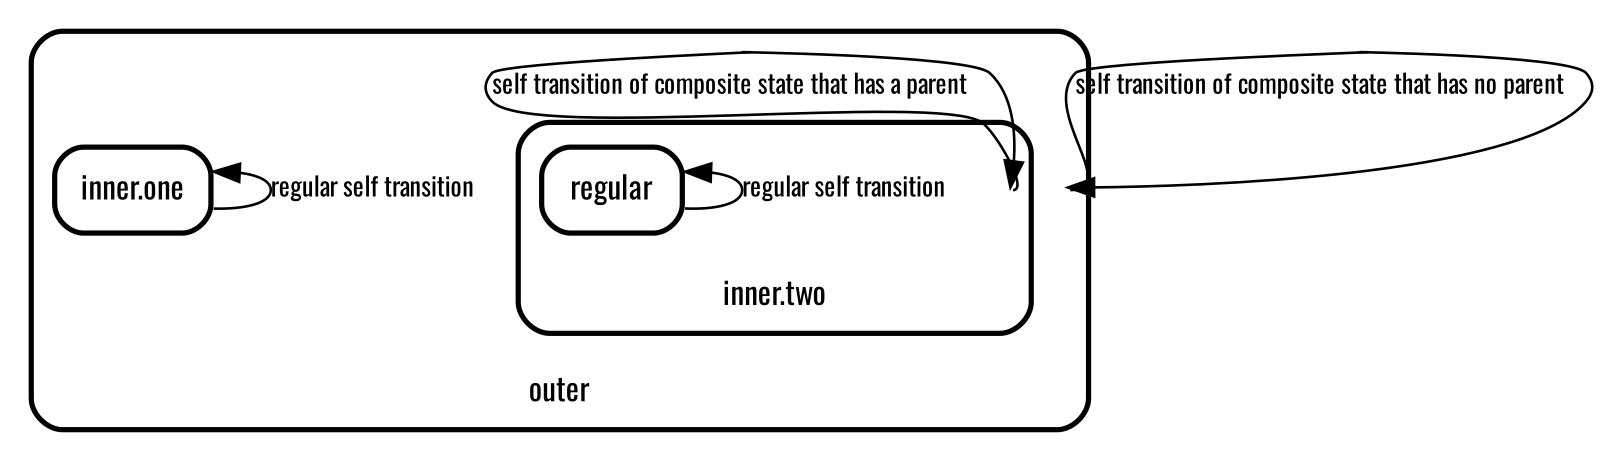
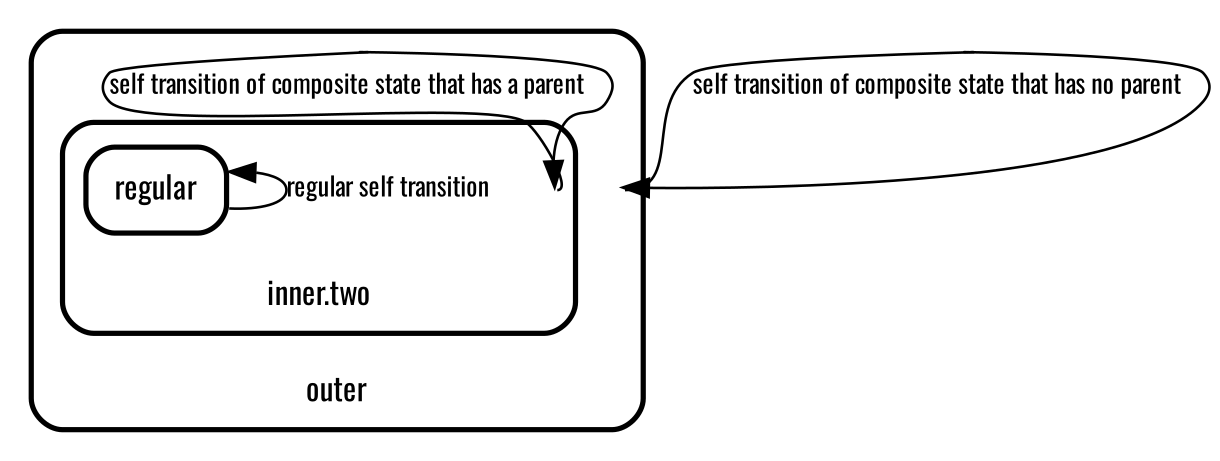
(133, 190) -> none
